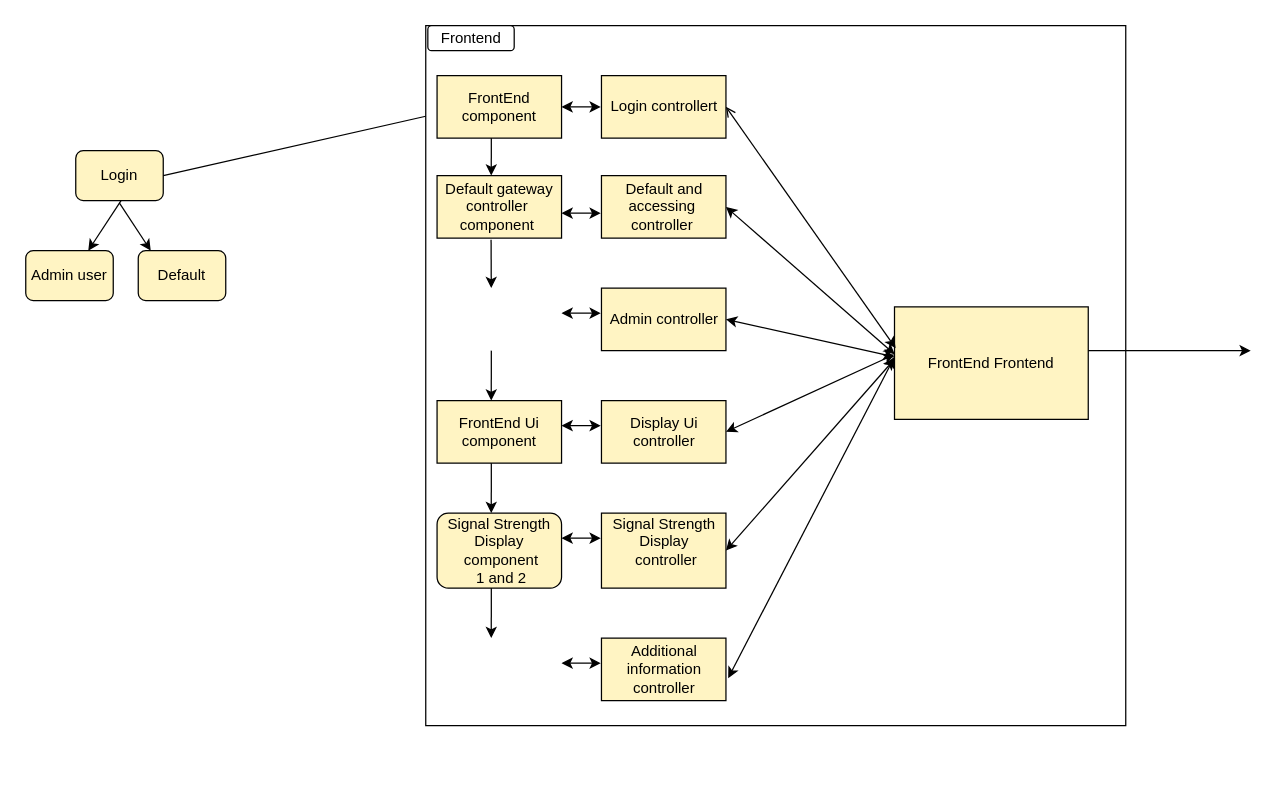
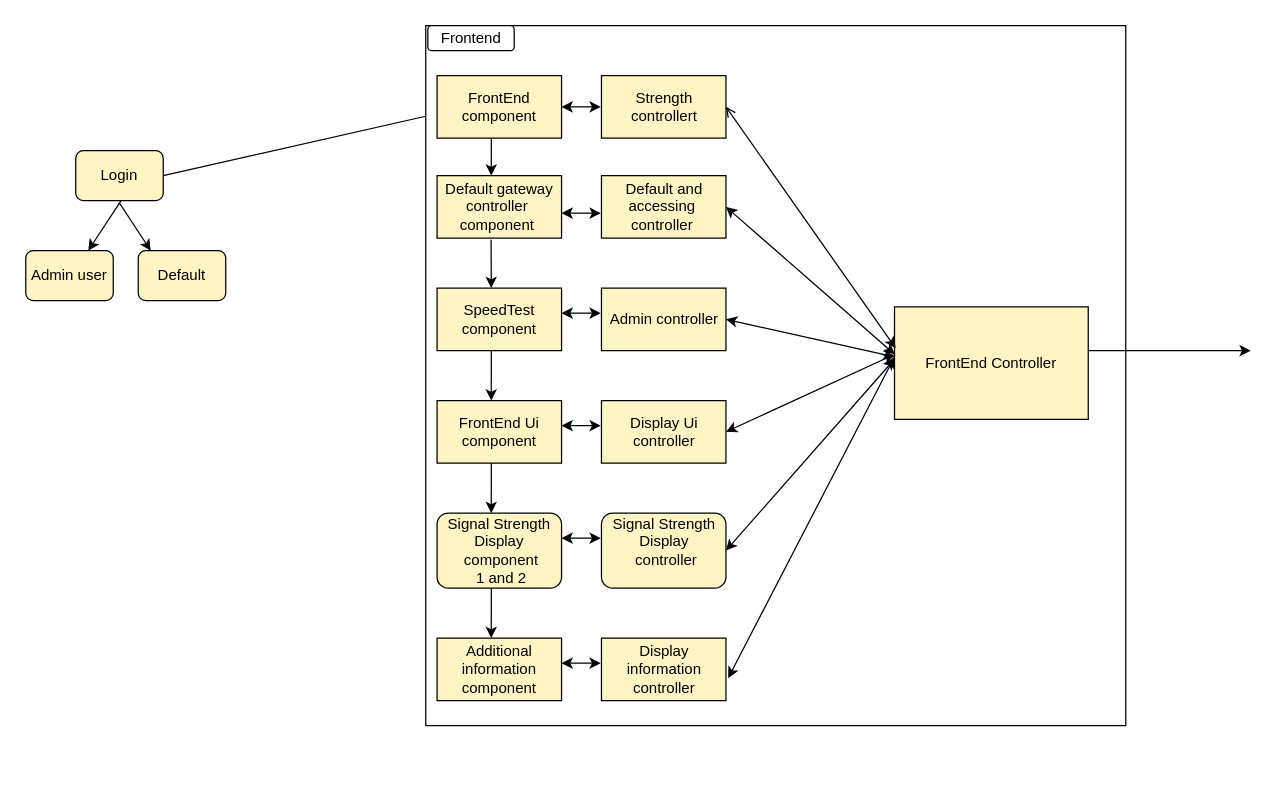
(664, 107) -> (664, 107)
none -> (499, 319)
(991, 363) -> (991, 363)
(664, 551) -> (664, 551)
none -> (499, 669)
(664, 669) -> (664, 669)
